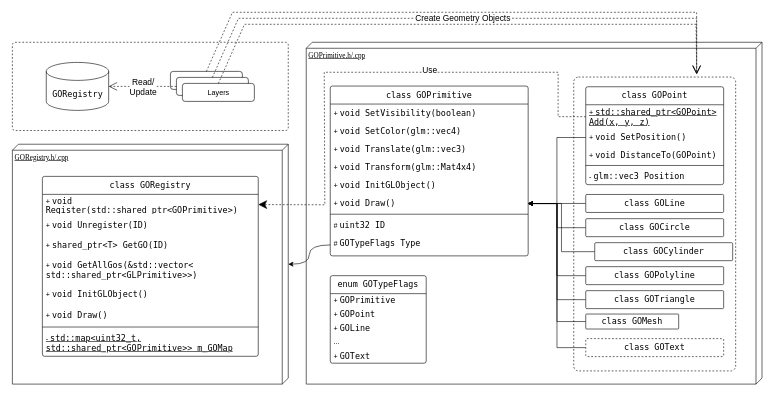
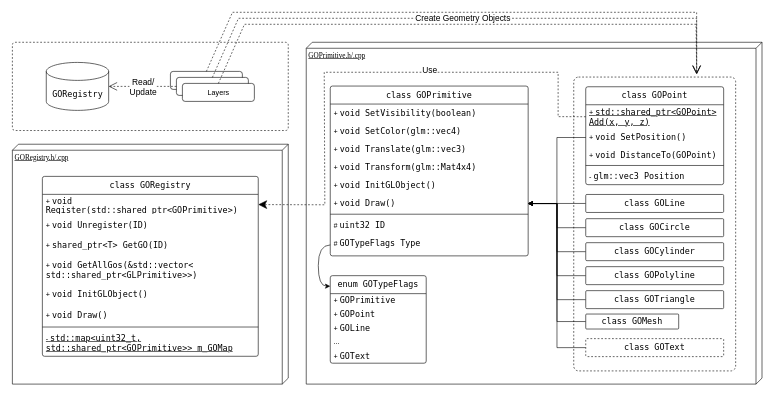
(664, 252) -> (655, 252)
(309, 255) -> (318, 266)
